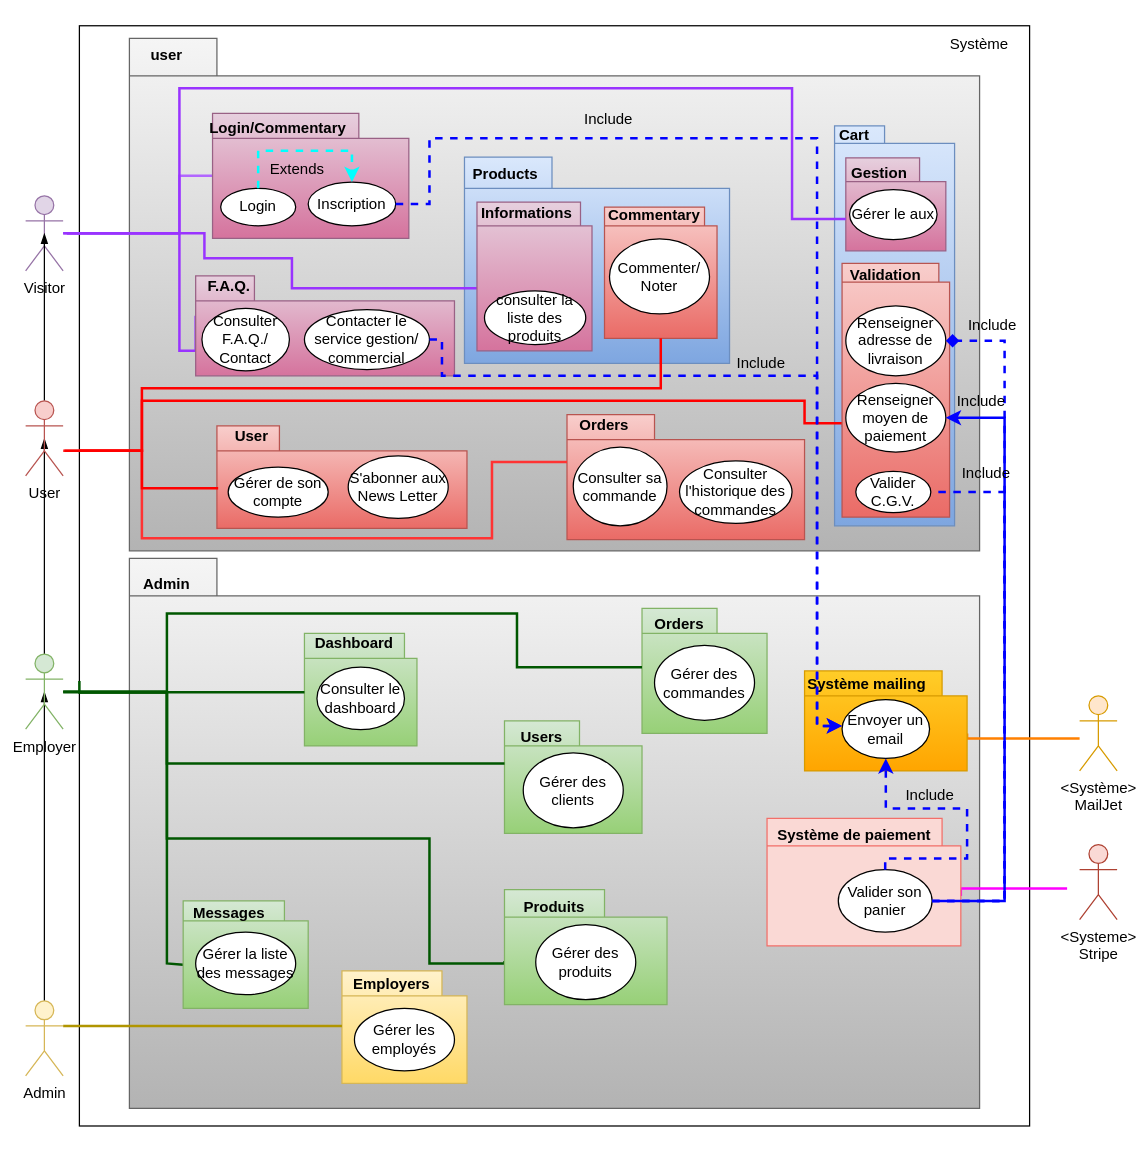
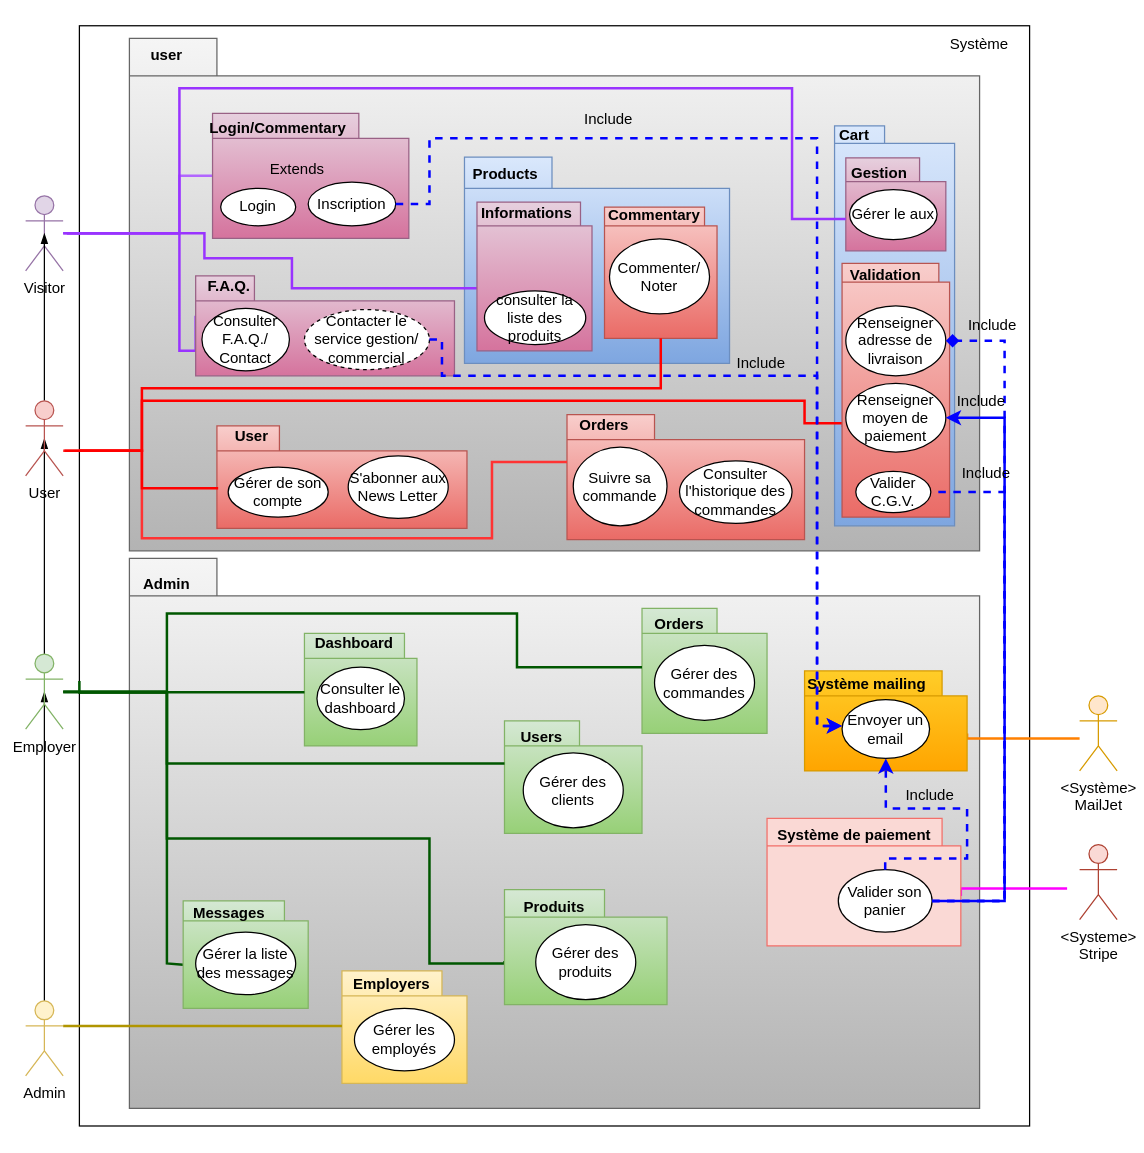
(296, 151) -> none
(367, 339) -> (367, 339)
(620, 487) -> (620, 487)
